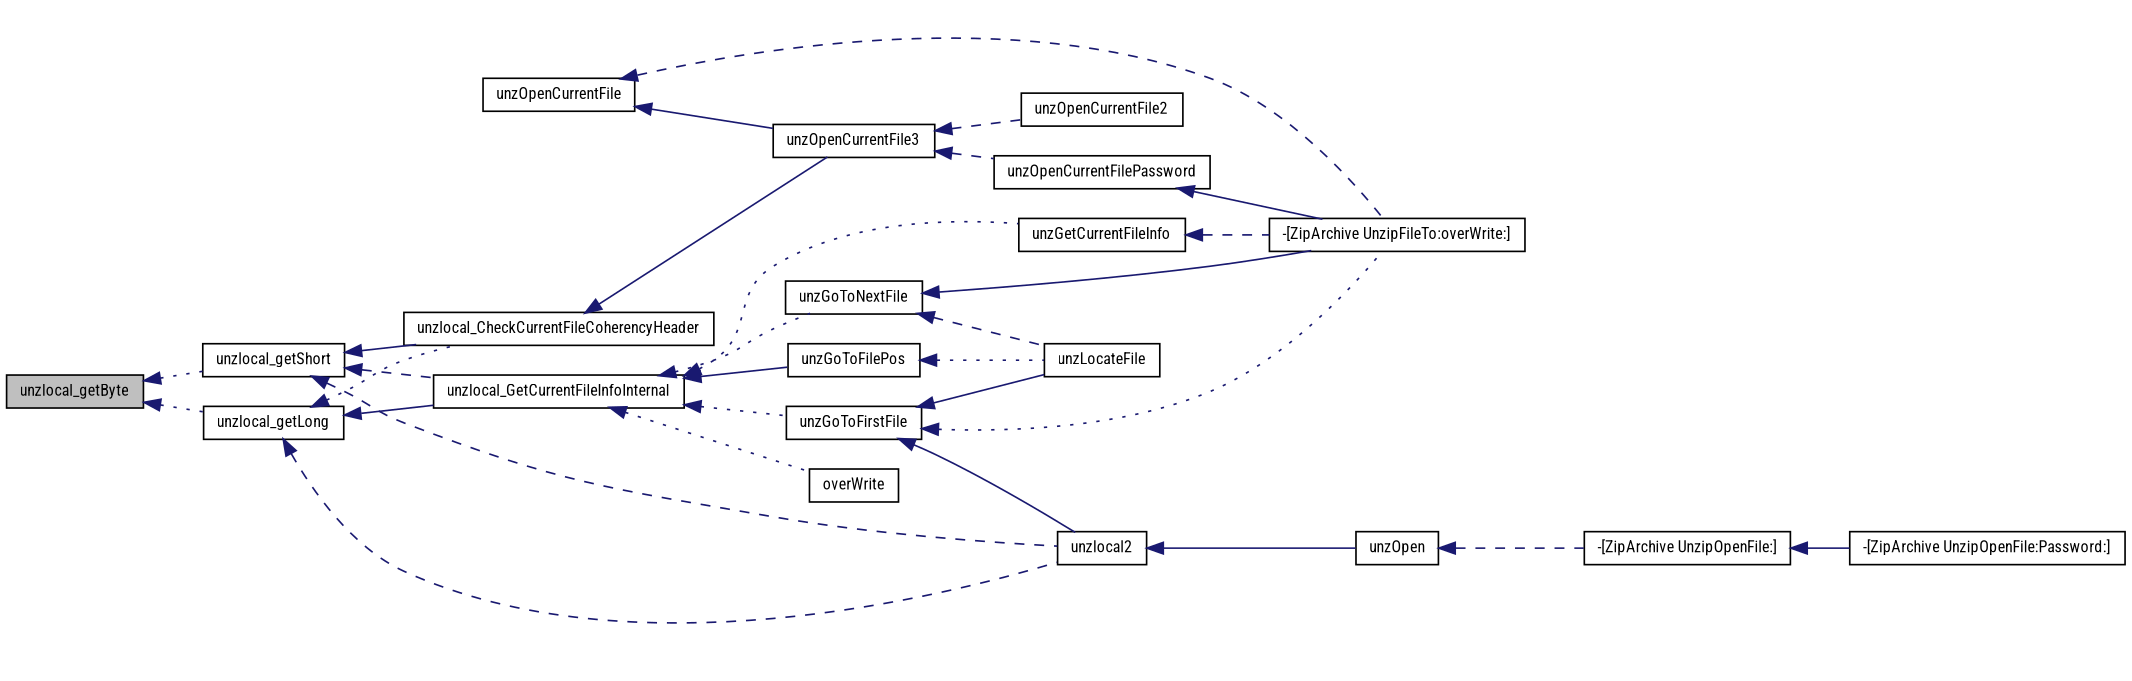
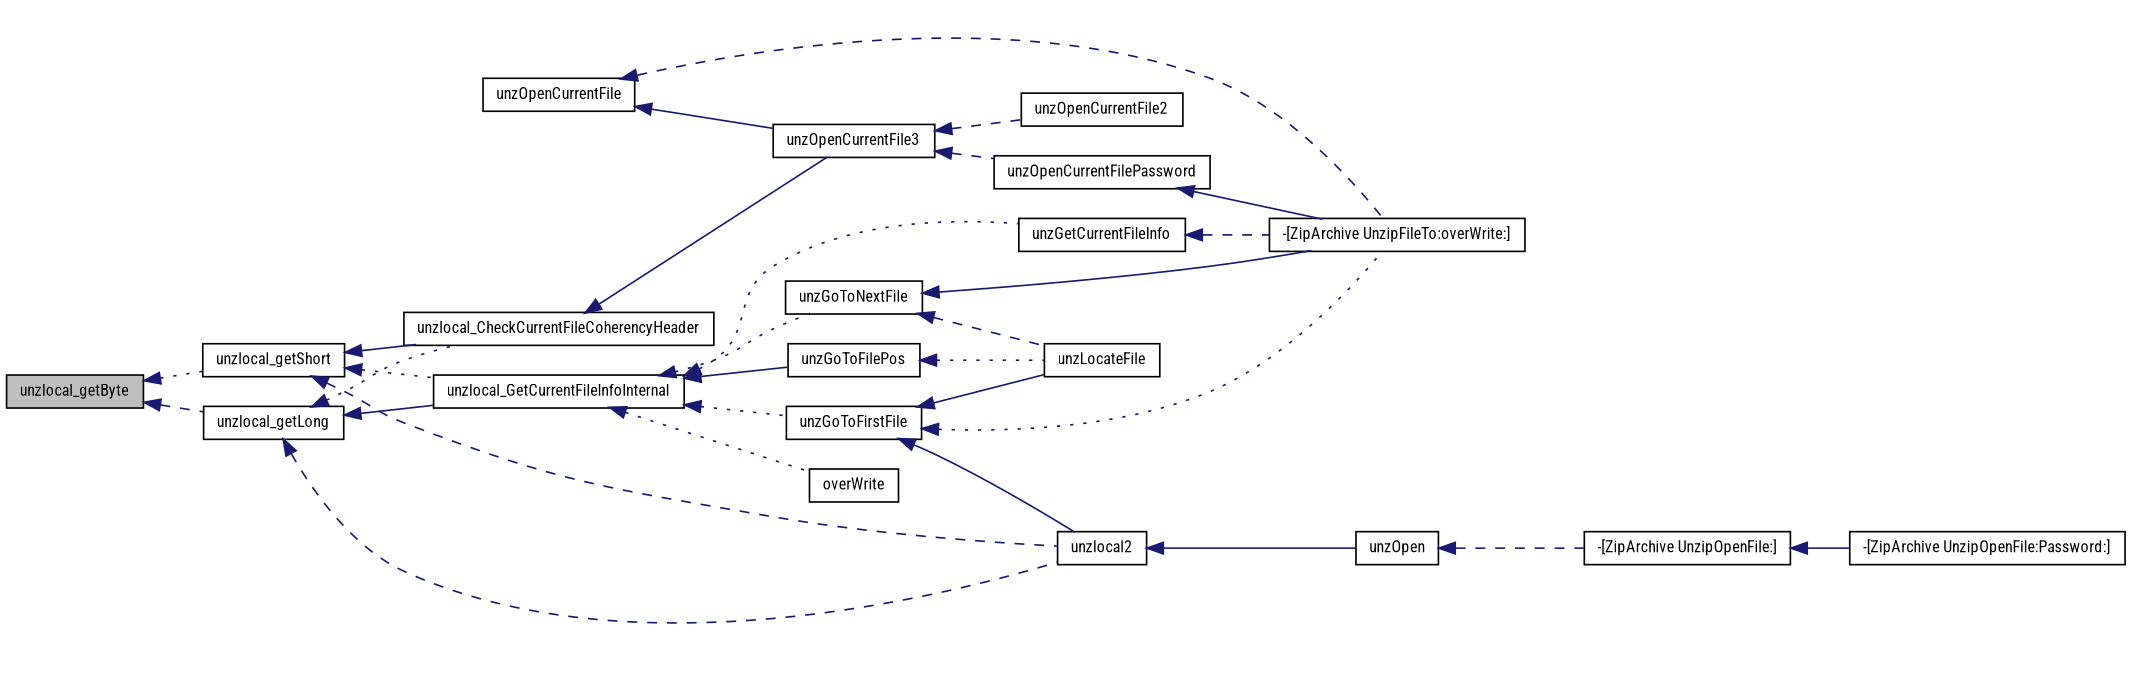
(398, 374) -> (398, 374)
(182, 408) -> (182, 408)
